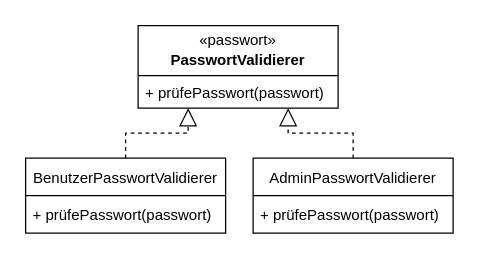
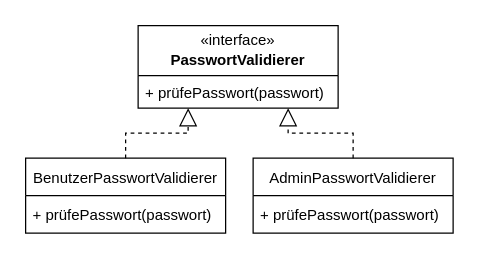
(238, 41) -> (238, 41)
